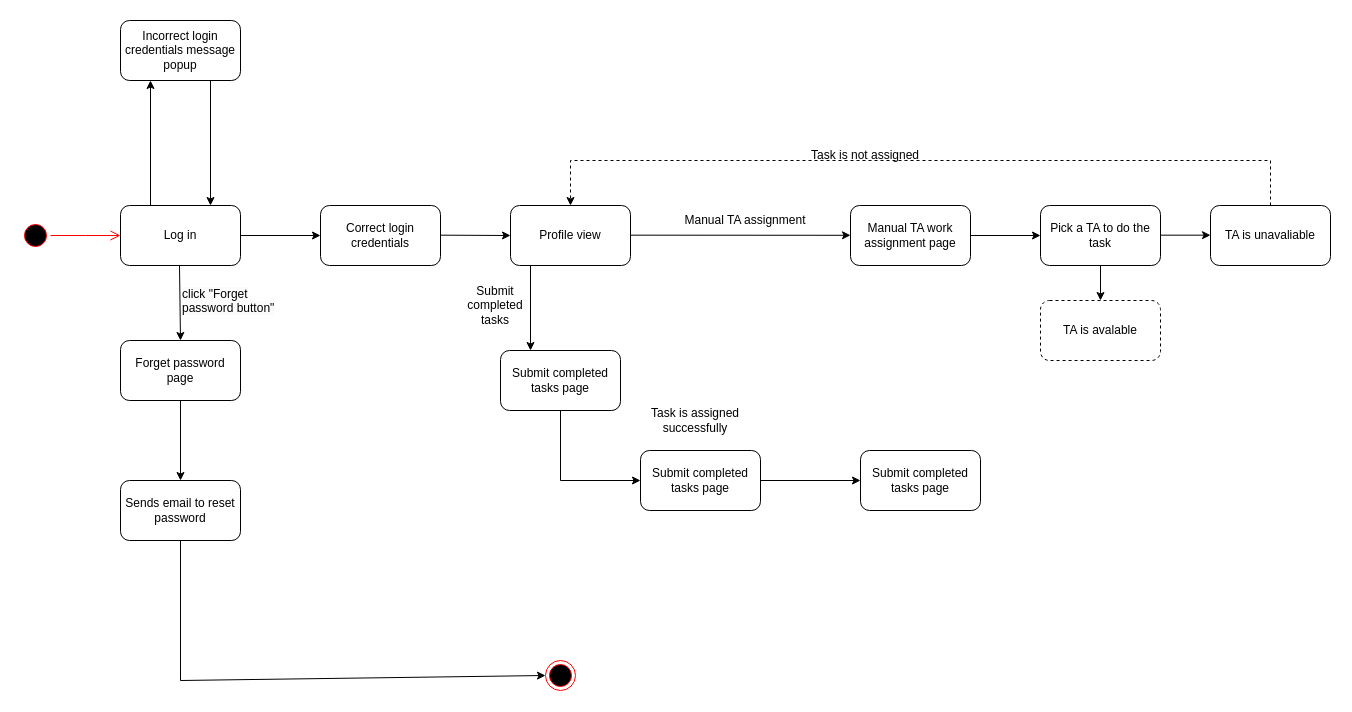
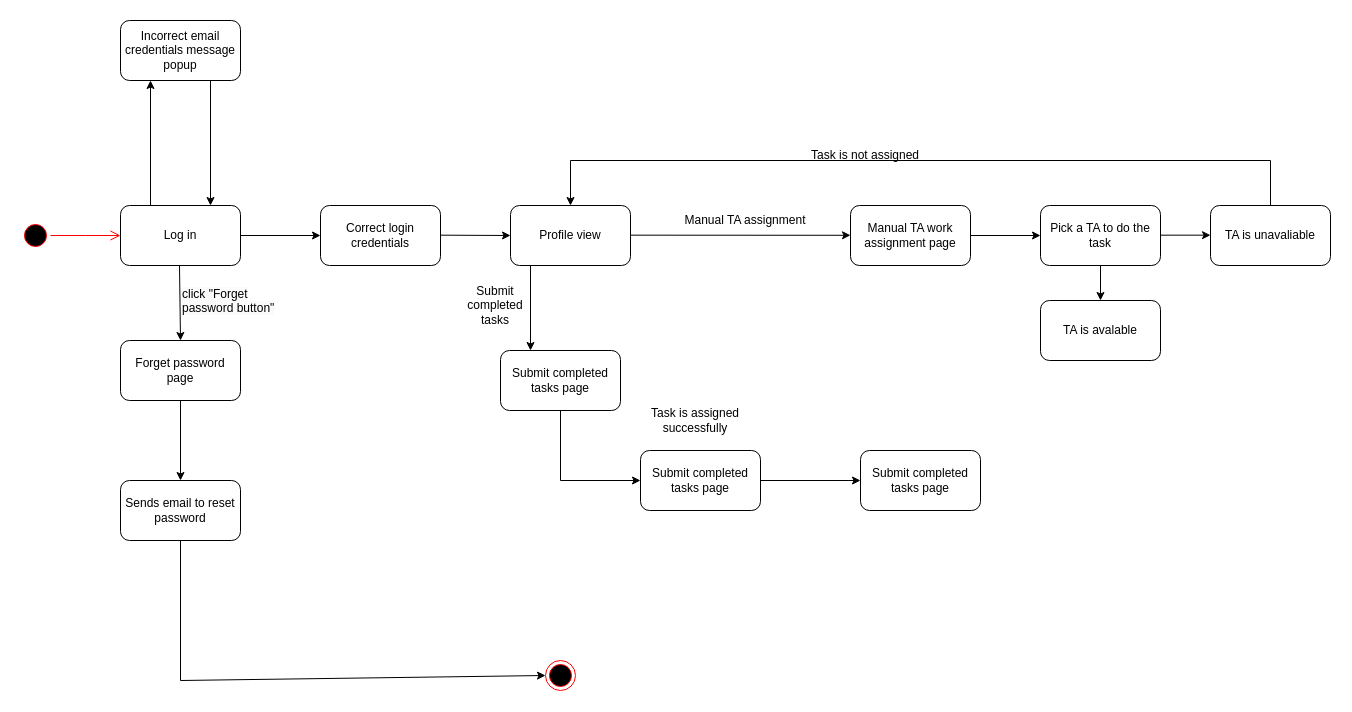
(181, 51) -> (181, 51)
(925, 161) -> (925, 161)
(1101, 331) -> (1101, 331)
